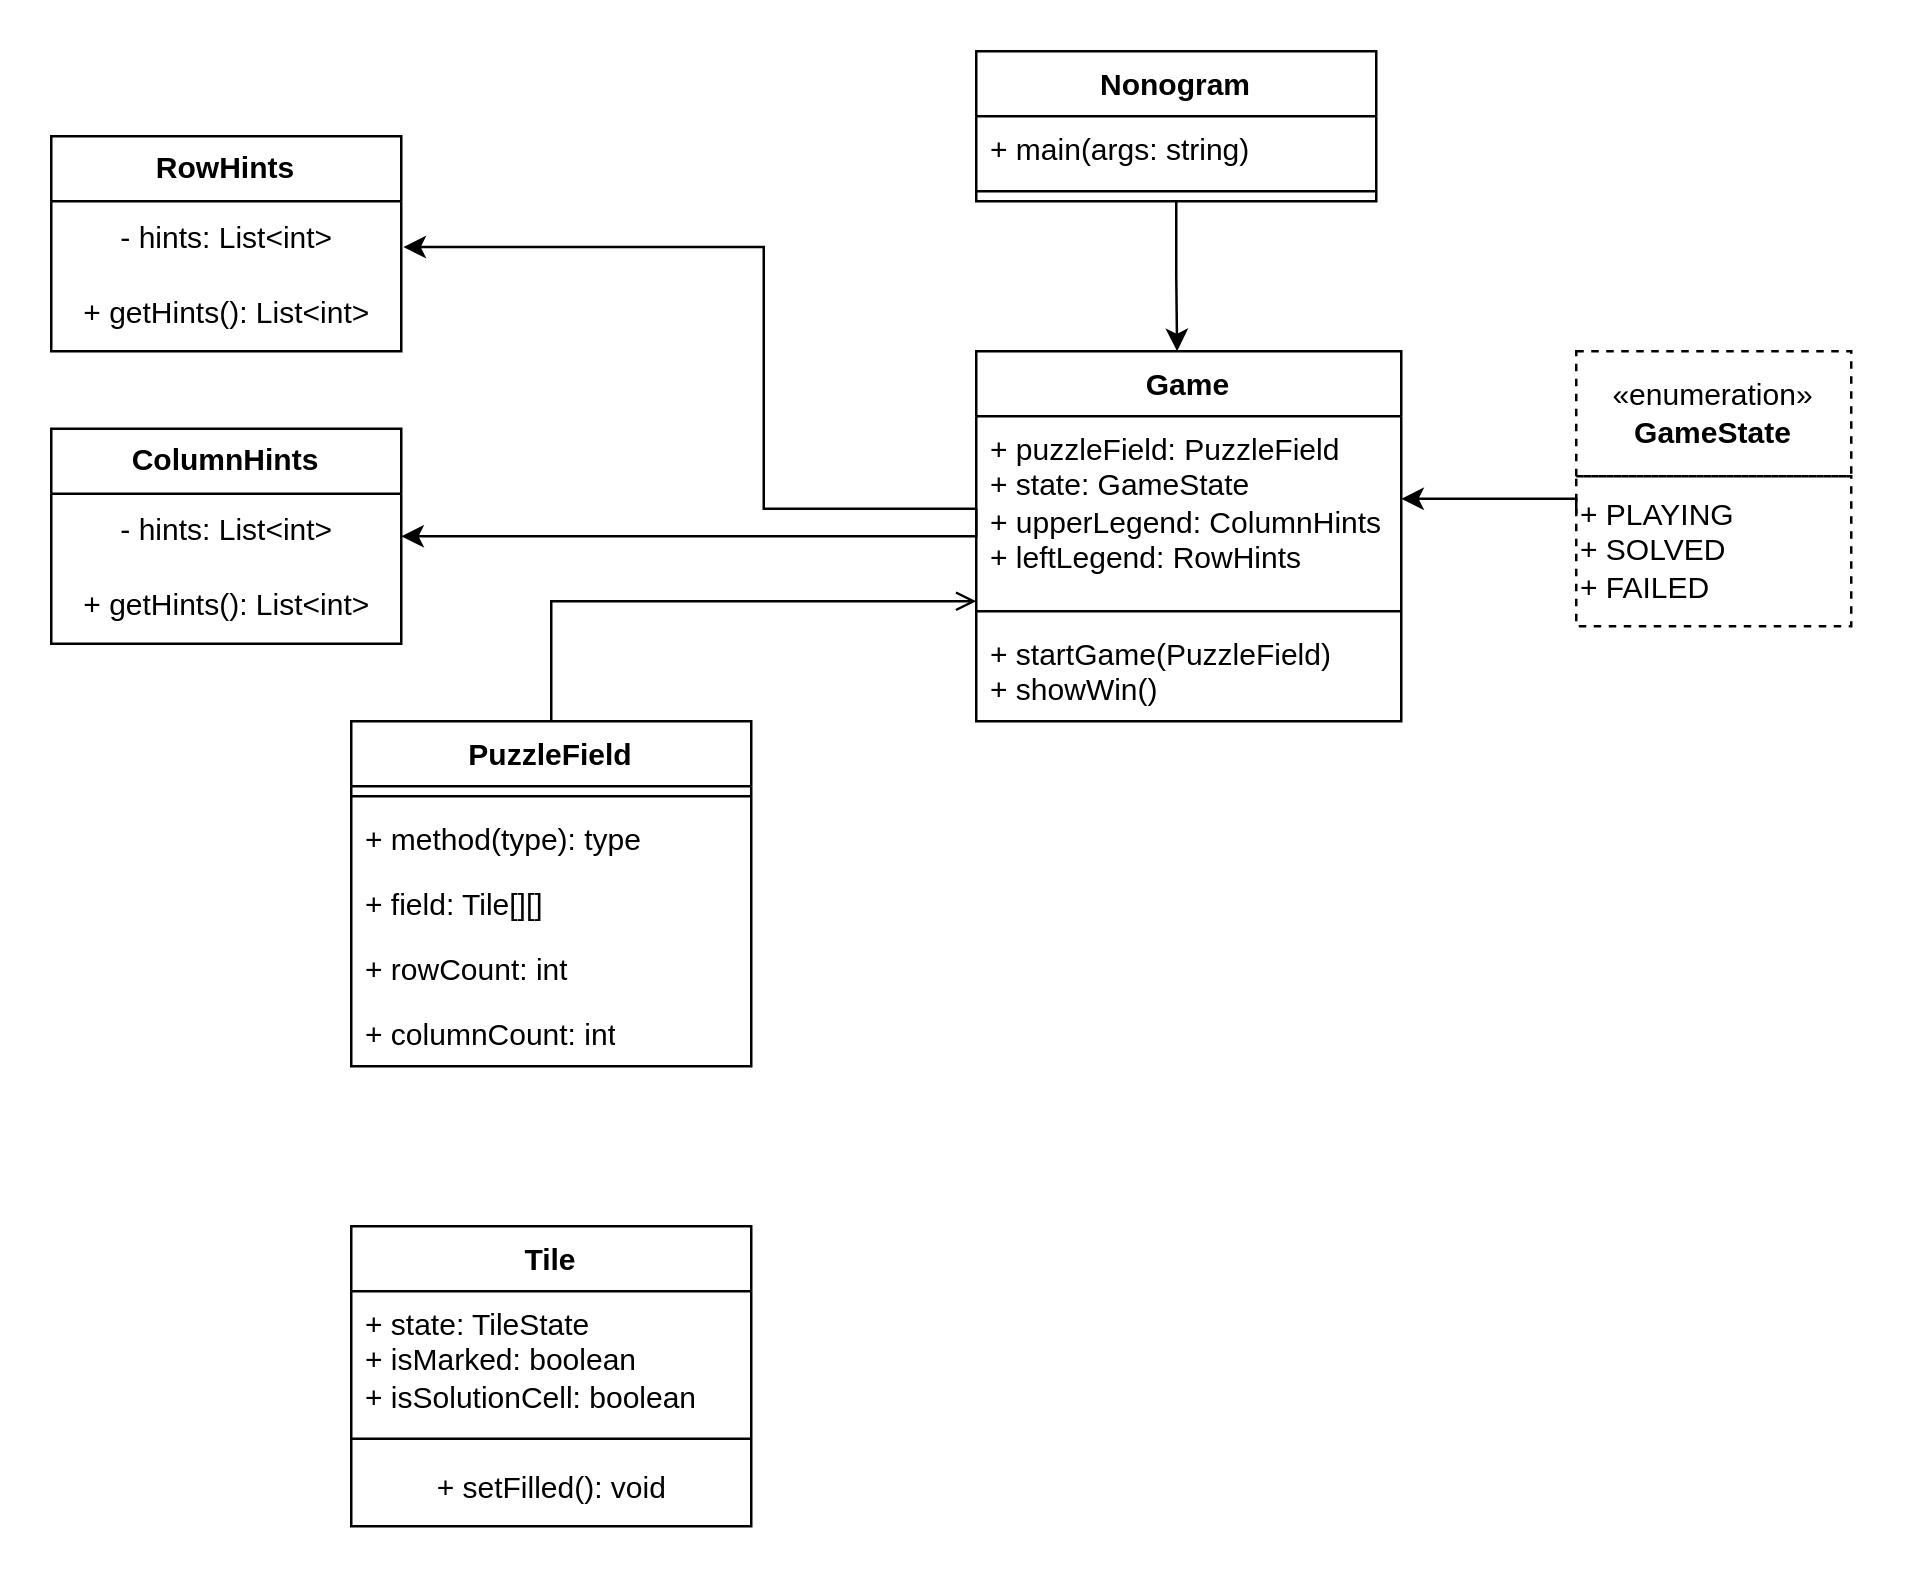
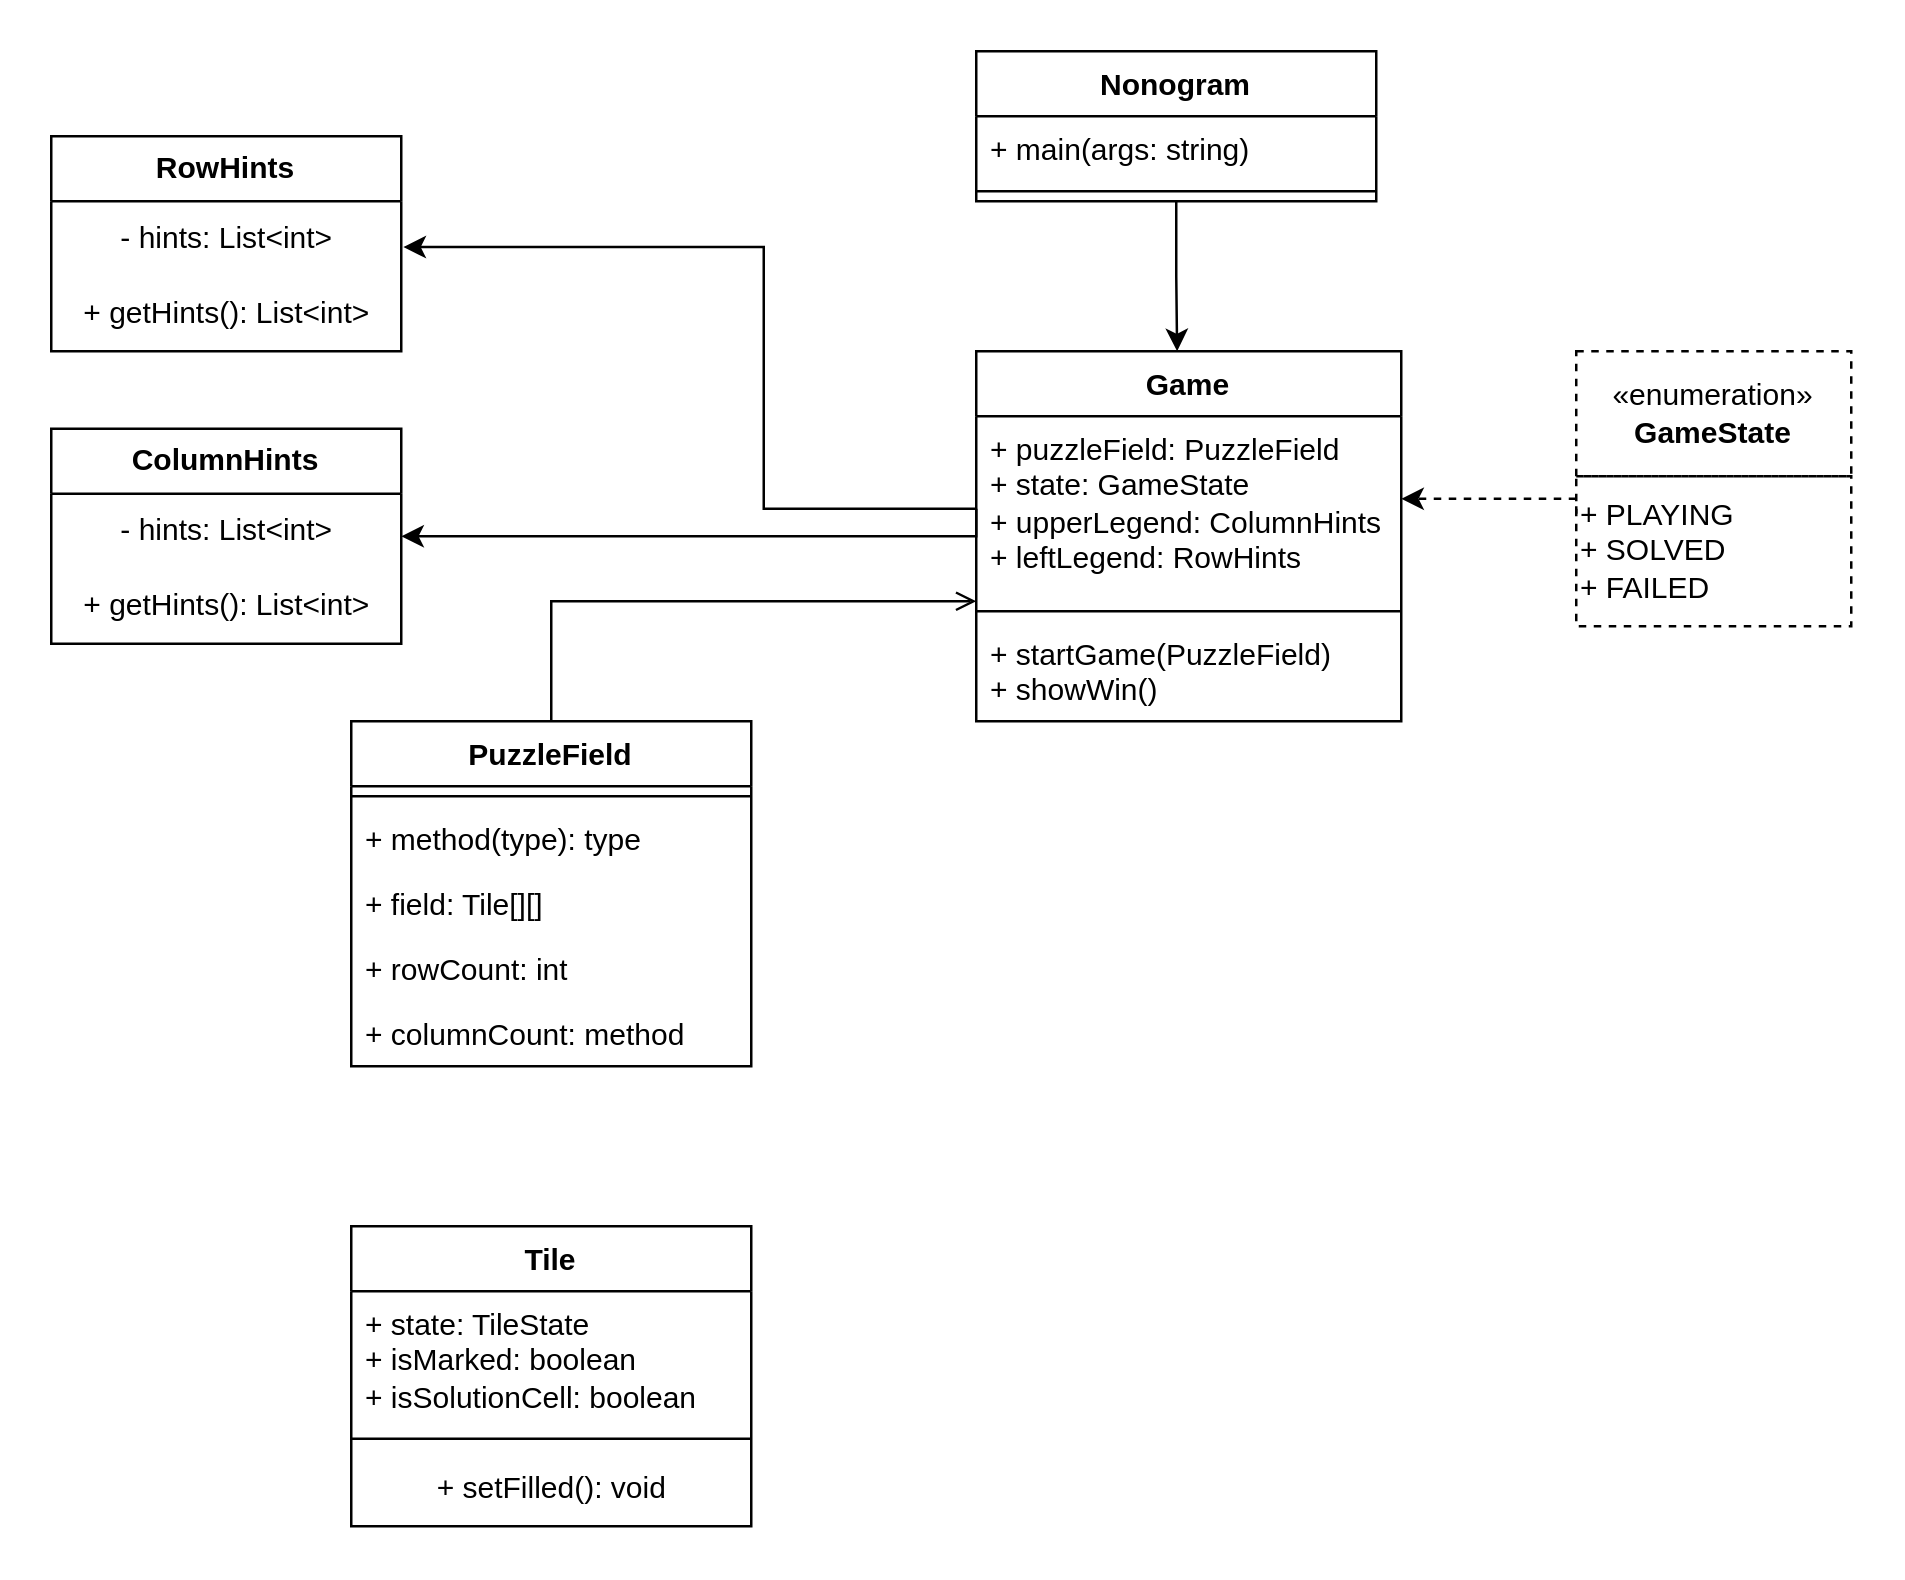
(1504, 499) -> (1504, 499)
(498, 1037) -> (527, 1037)
